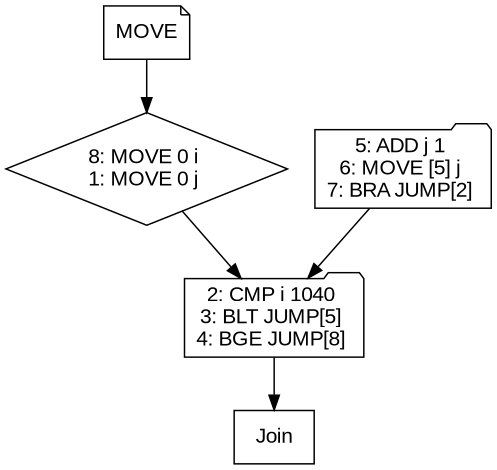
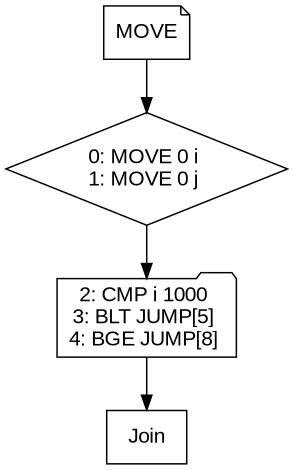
(147, 169) -> (147, 169)
(403, 169) -> none
(274, 318) -> (147, 318)
